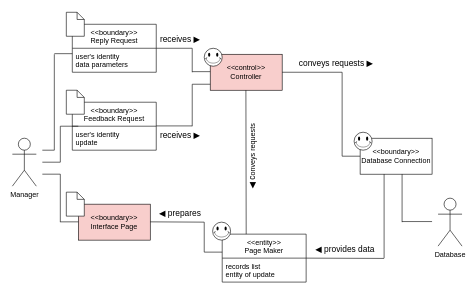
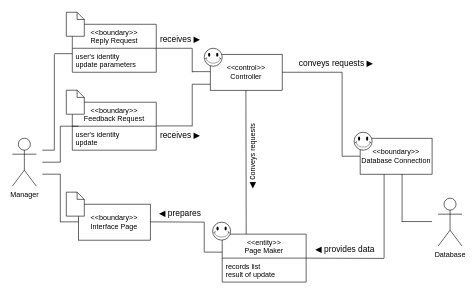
(102, 56) -> (102, 56)
(246, 72) -> (246, 72)
(114, 222) -> (114, 222)
(247, 266) -> (247, 266)
